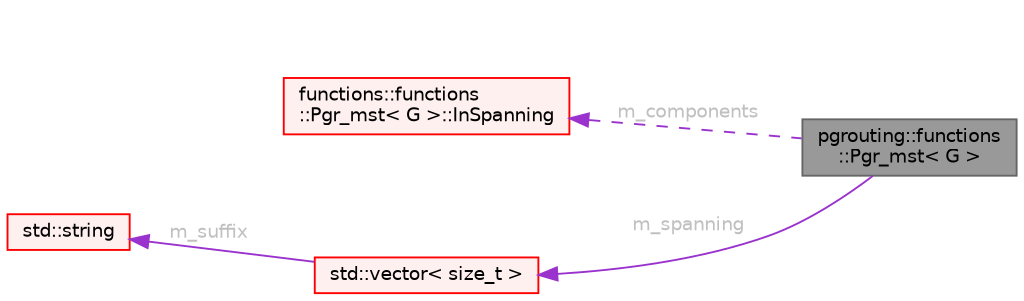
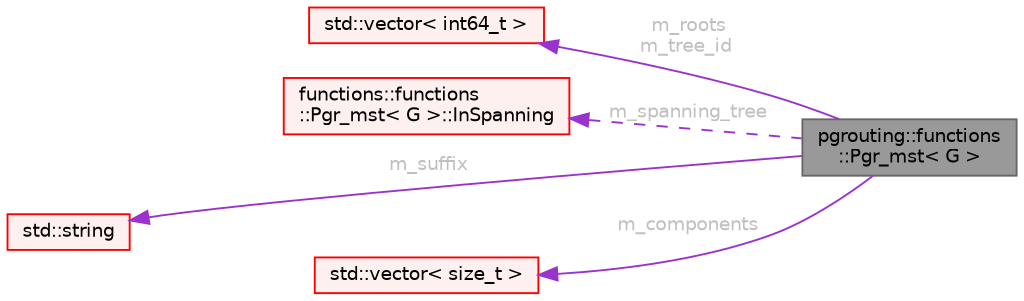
none -> (427, 25)
(686, 113) -> (686, 113)
(686, 226) -> (686, 226)
(232, 252) -> (475, 184)
